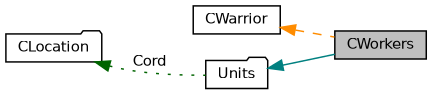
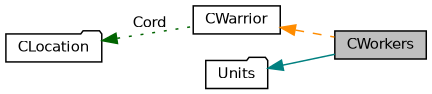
(157, 74) -> (155, 32)
